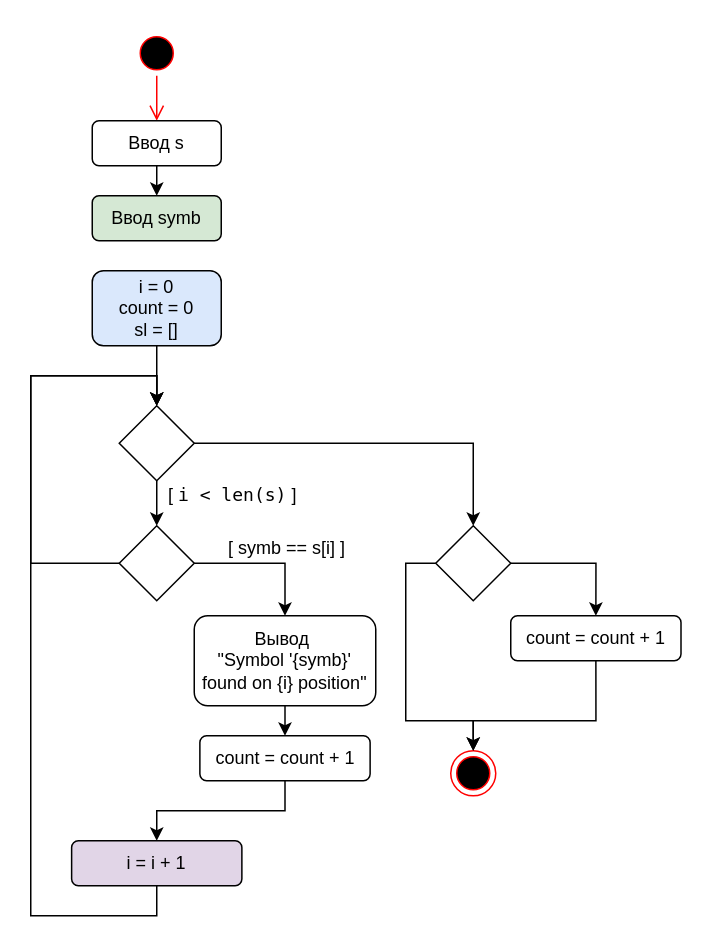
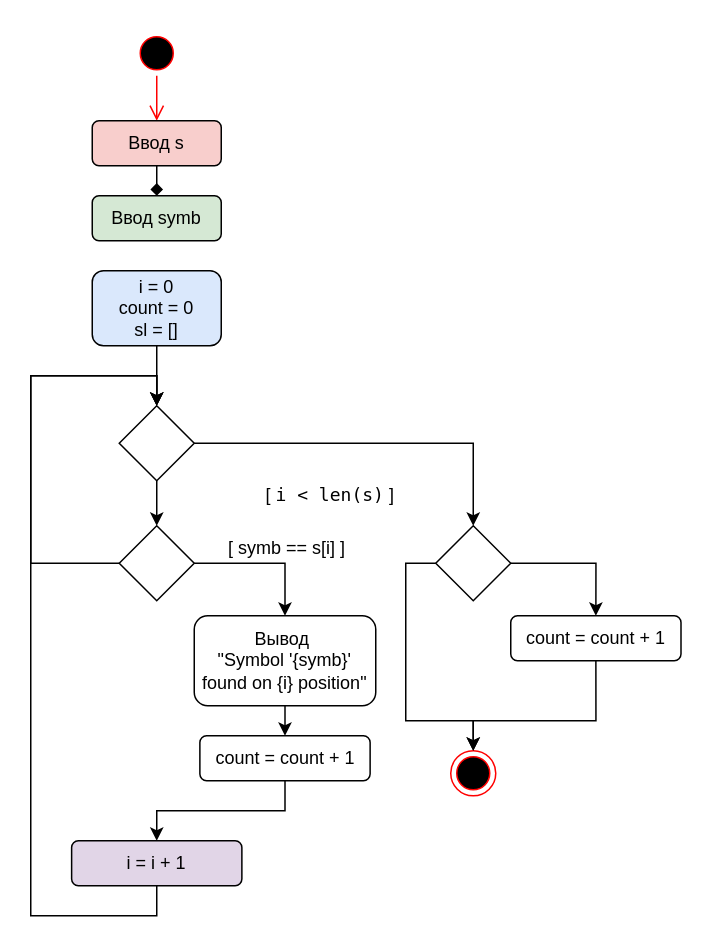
(157, 143) -> (157, 143)
(157, 184) -> (157, 183)
(248, 496) -> (346, 496)
